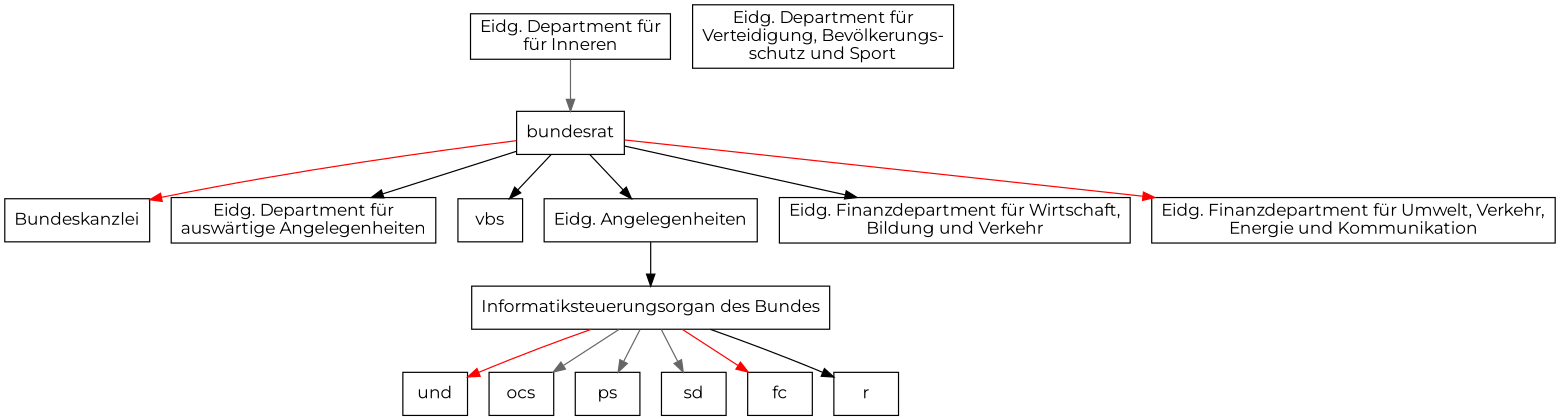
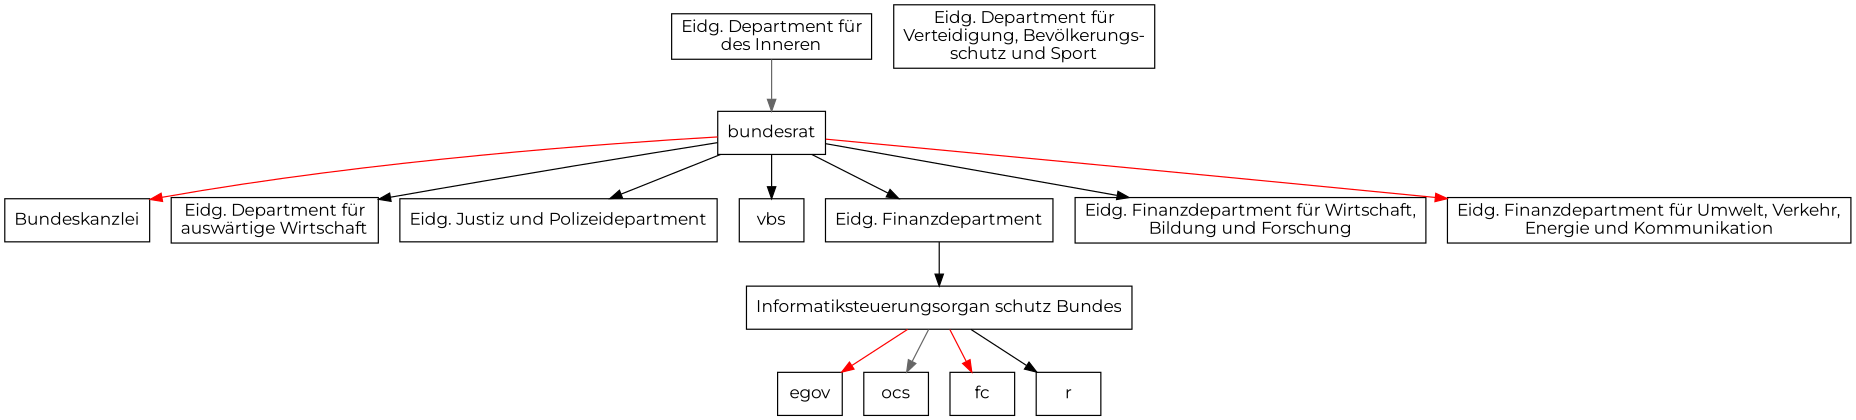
(570, 37) -> (772, 37)
(303, 220) -> (275, 220)
none -> (559, 220)
(651, 220) -> (939, 220)
(955, 220) -> (1250, 220)
(651, 308) -> (939, 308)
(435, 394) -> (810, 394)
(608, 394) -> none
(694, 394) -> none
